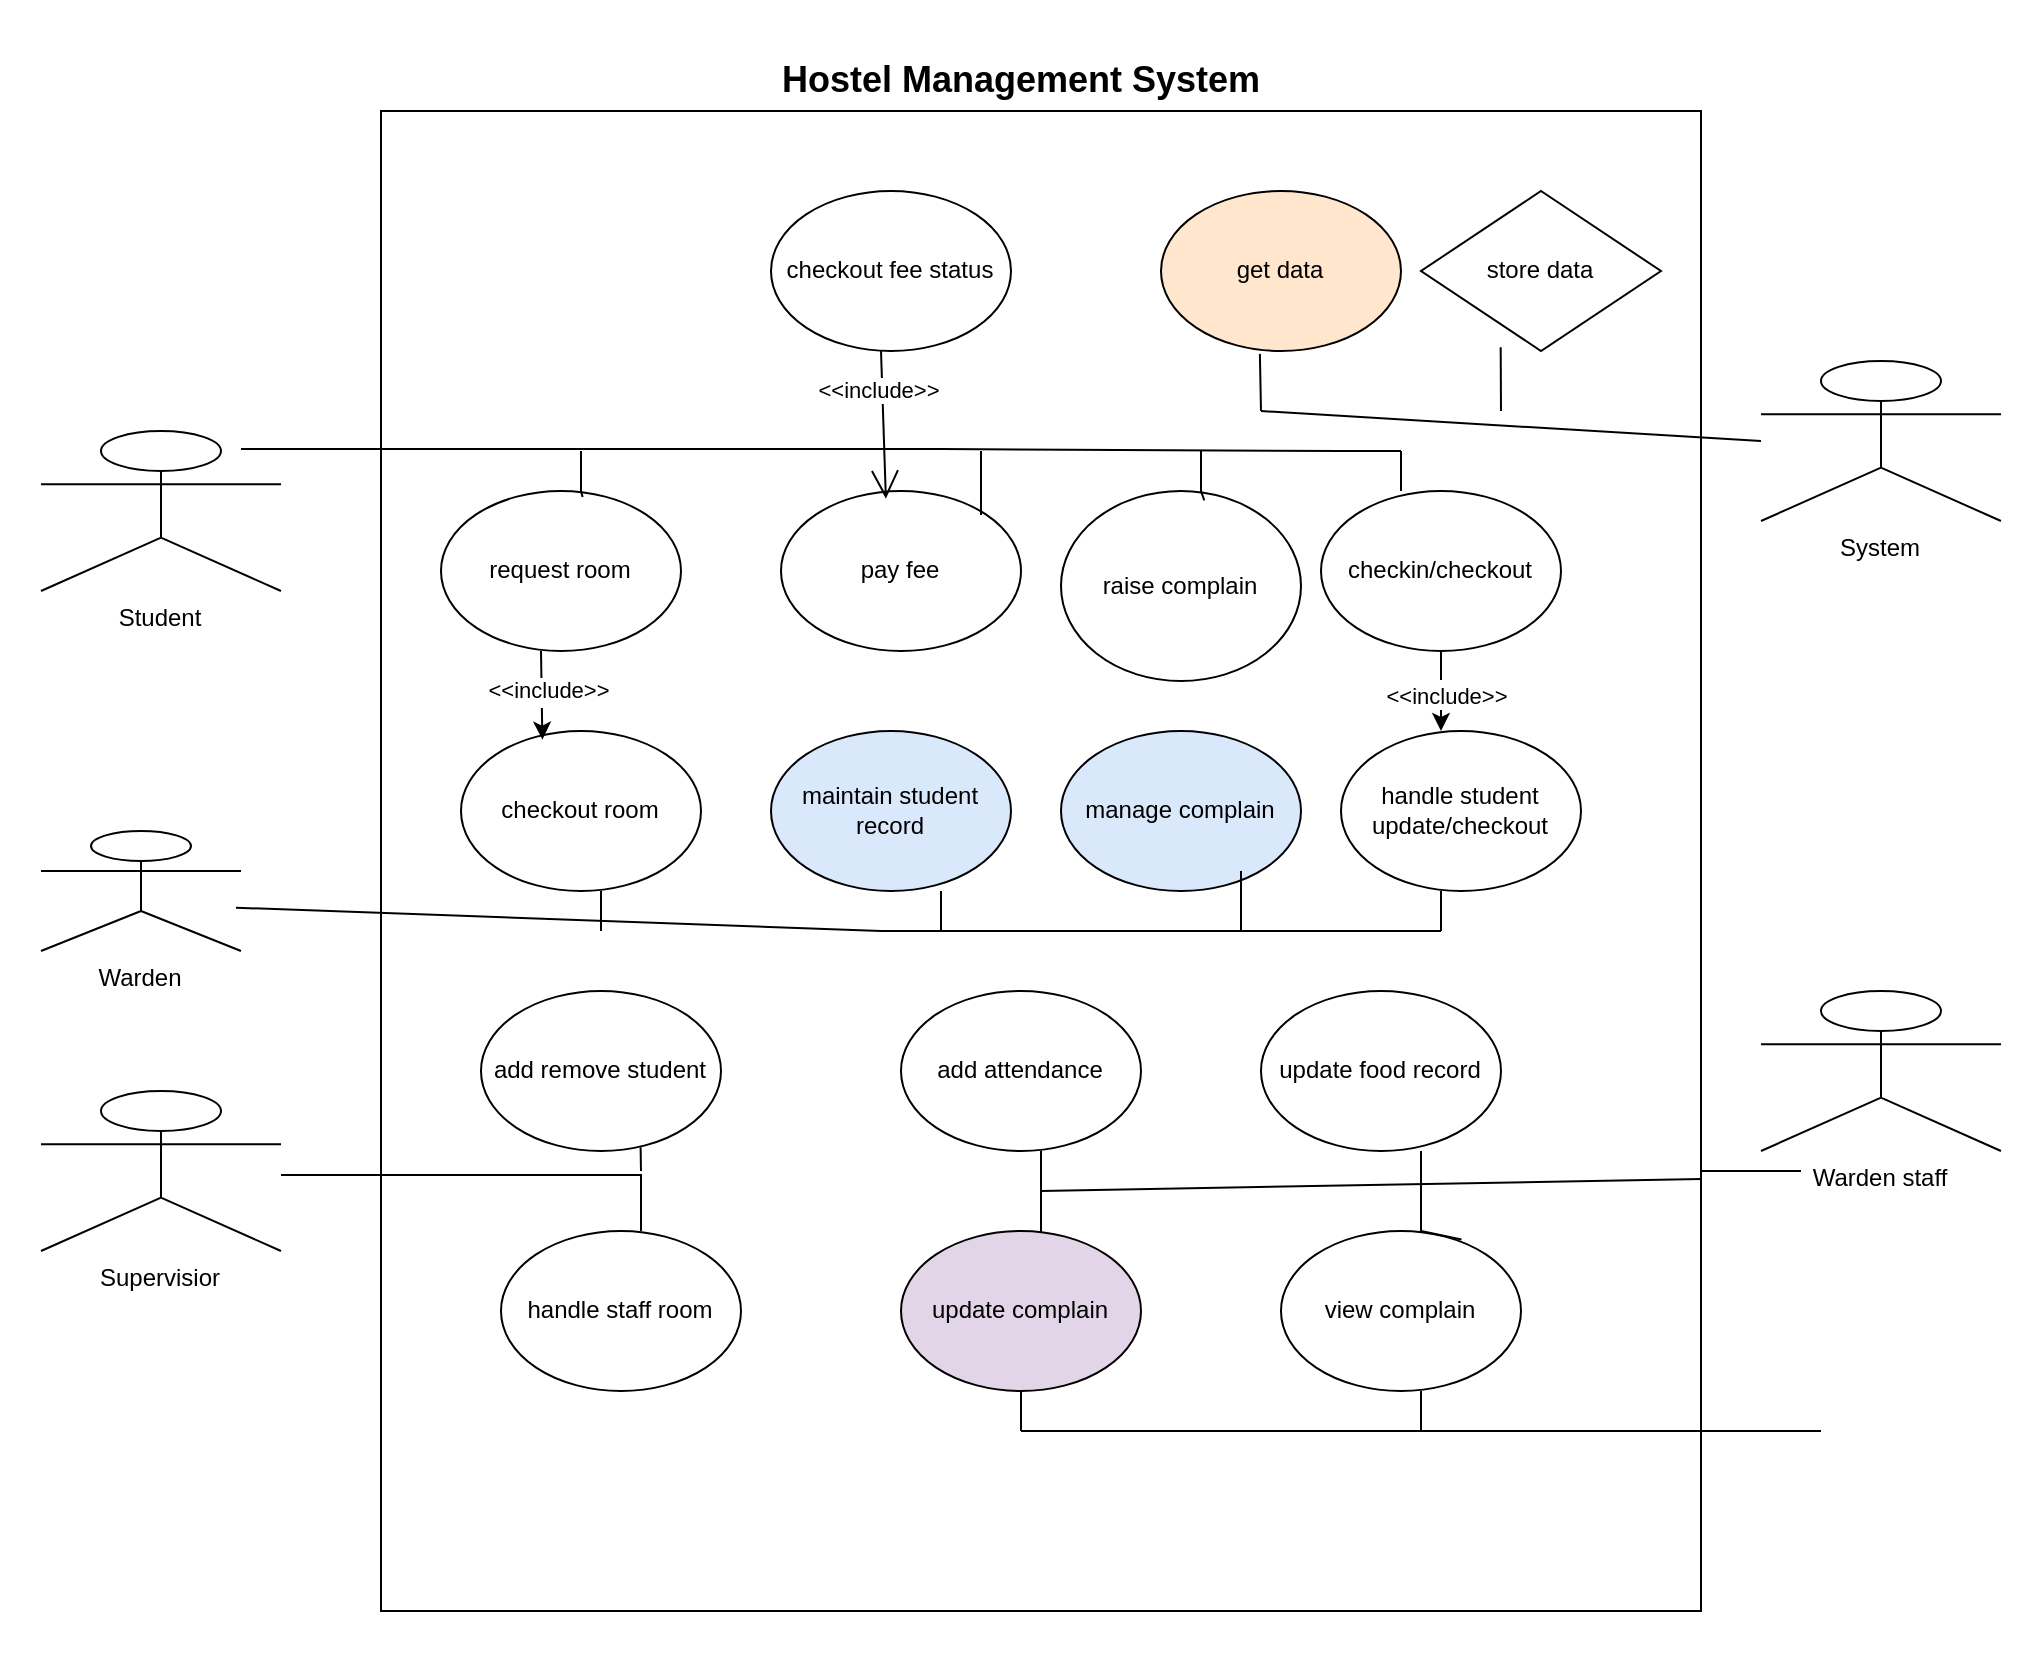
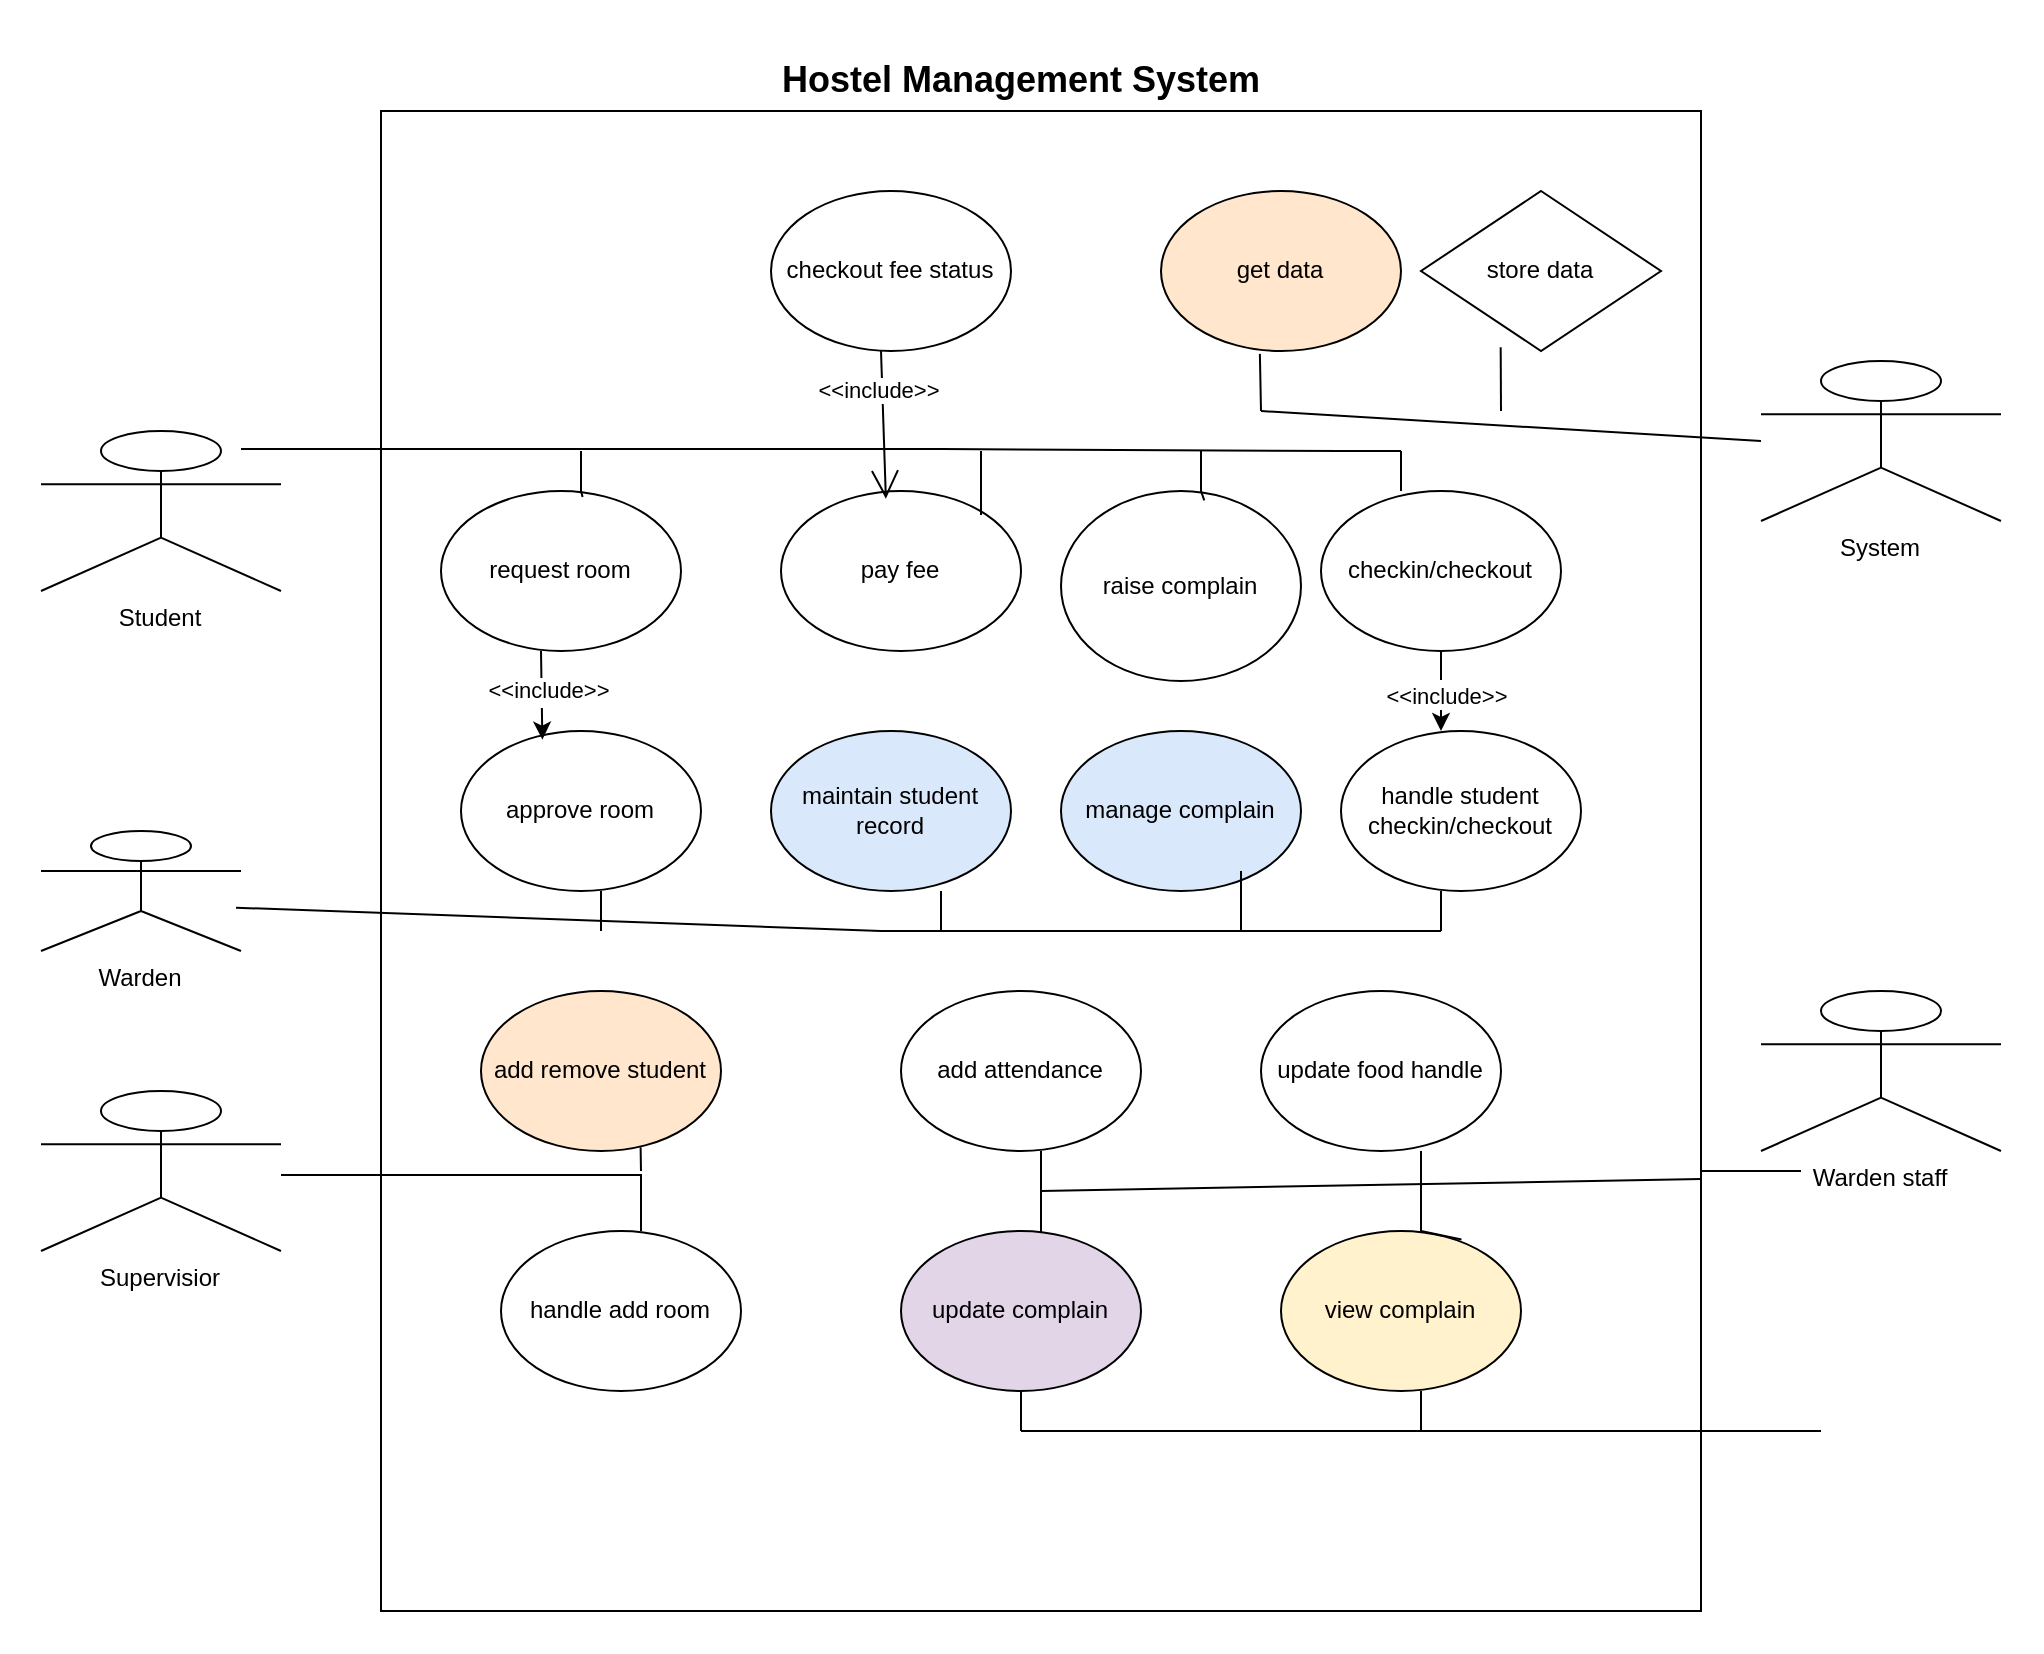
(581, 811) -> (581, 811)
(1461, 811) -> (1461, 811)
(601, 1071) -> (601, 1071)
(1381, 1071) -> (1381, 1071)
(621, 1311) -> (621, 1311)
(1401, 1311) -> (1401, 1311)
